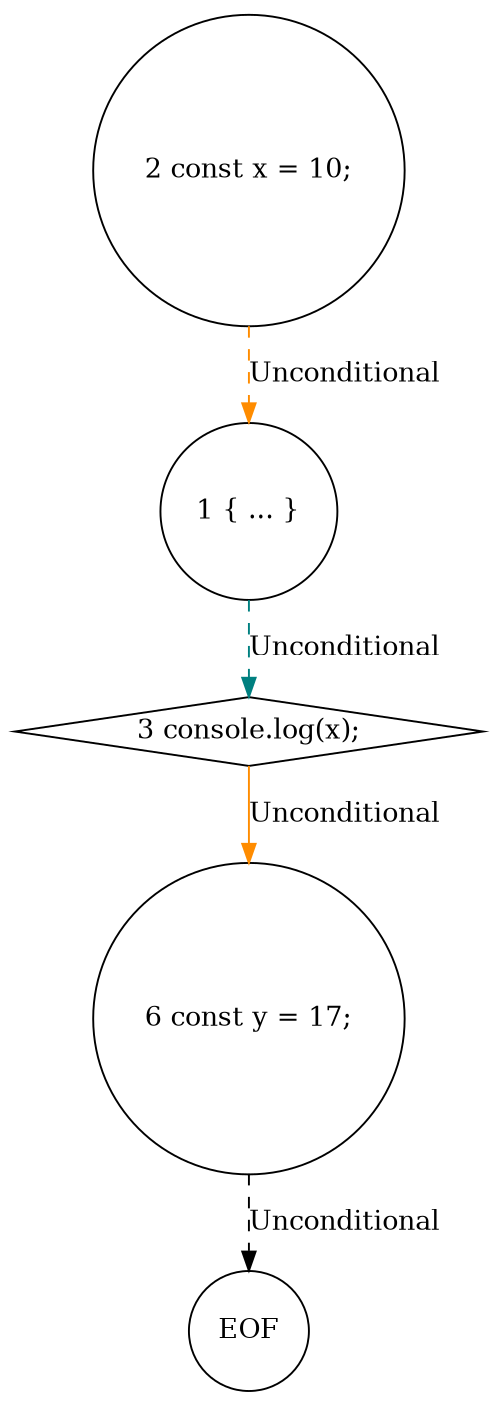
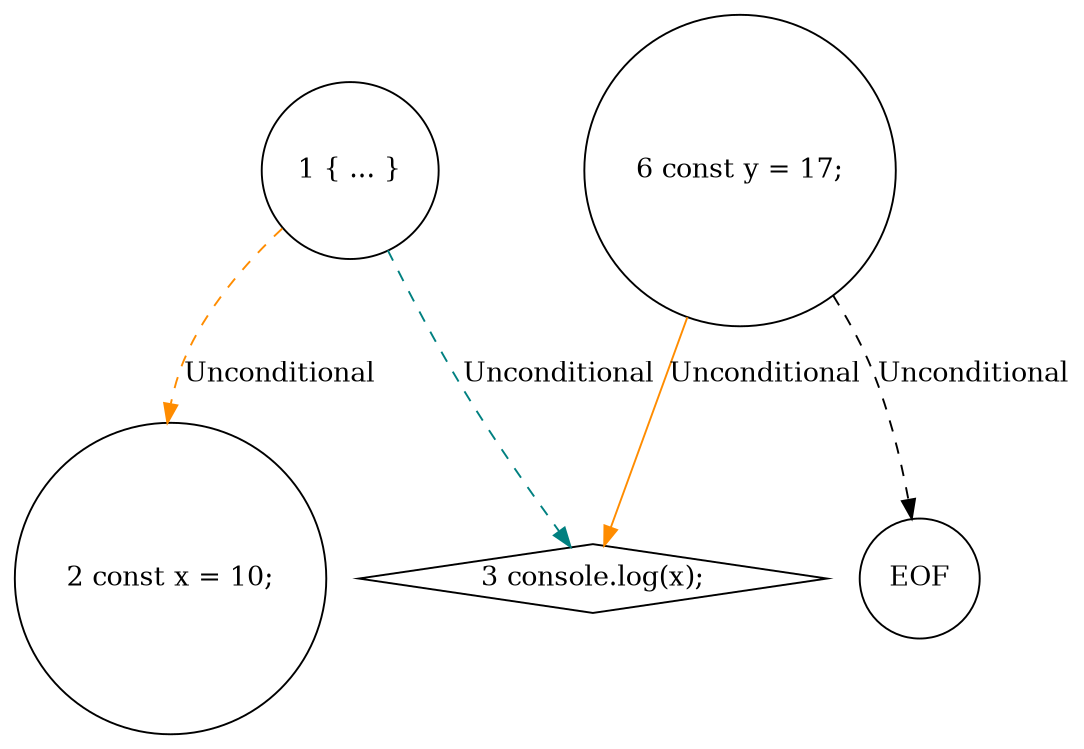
(249, 365) -> (213, 308)
(249, 805) -> (649, 422)
